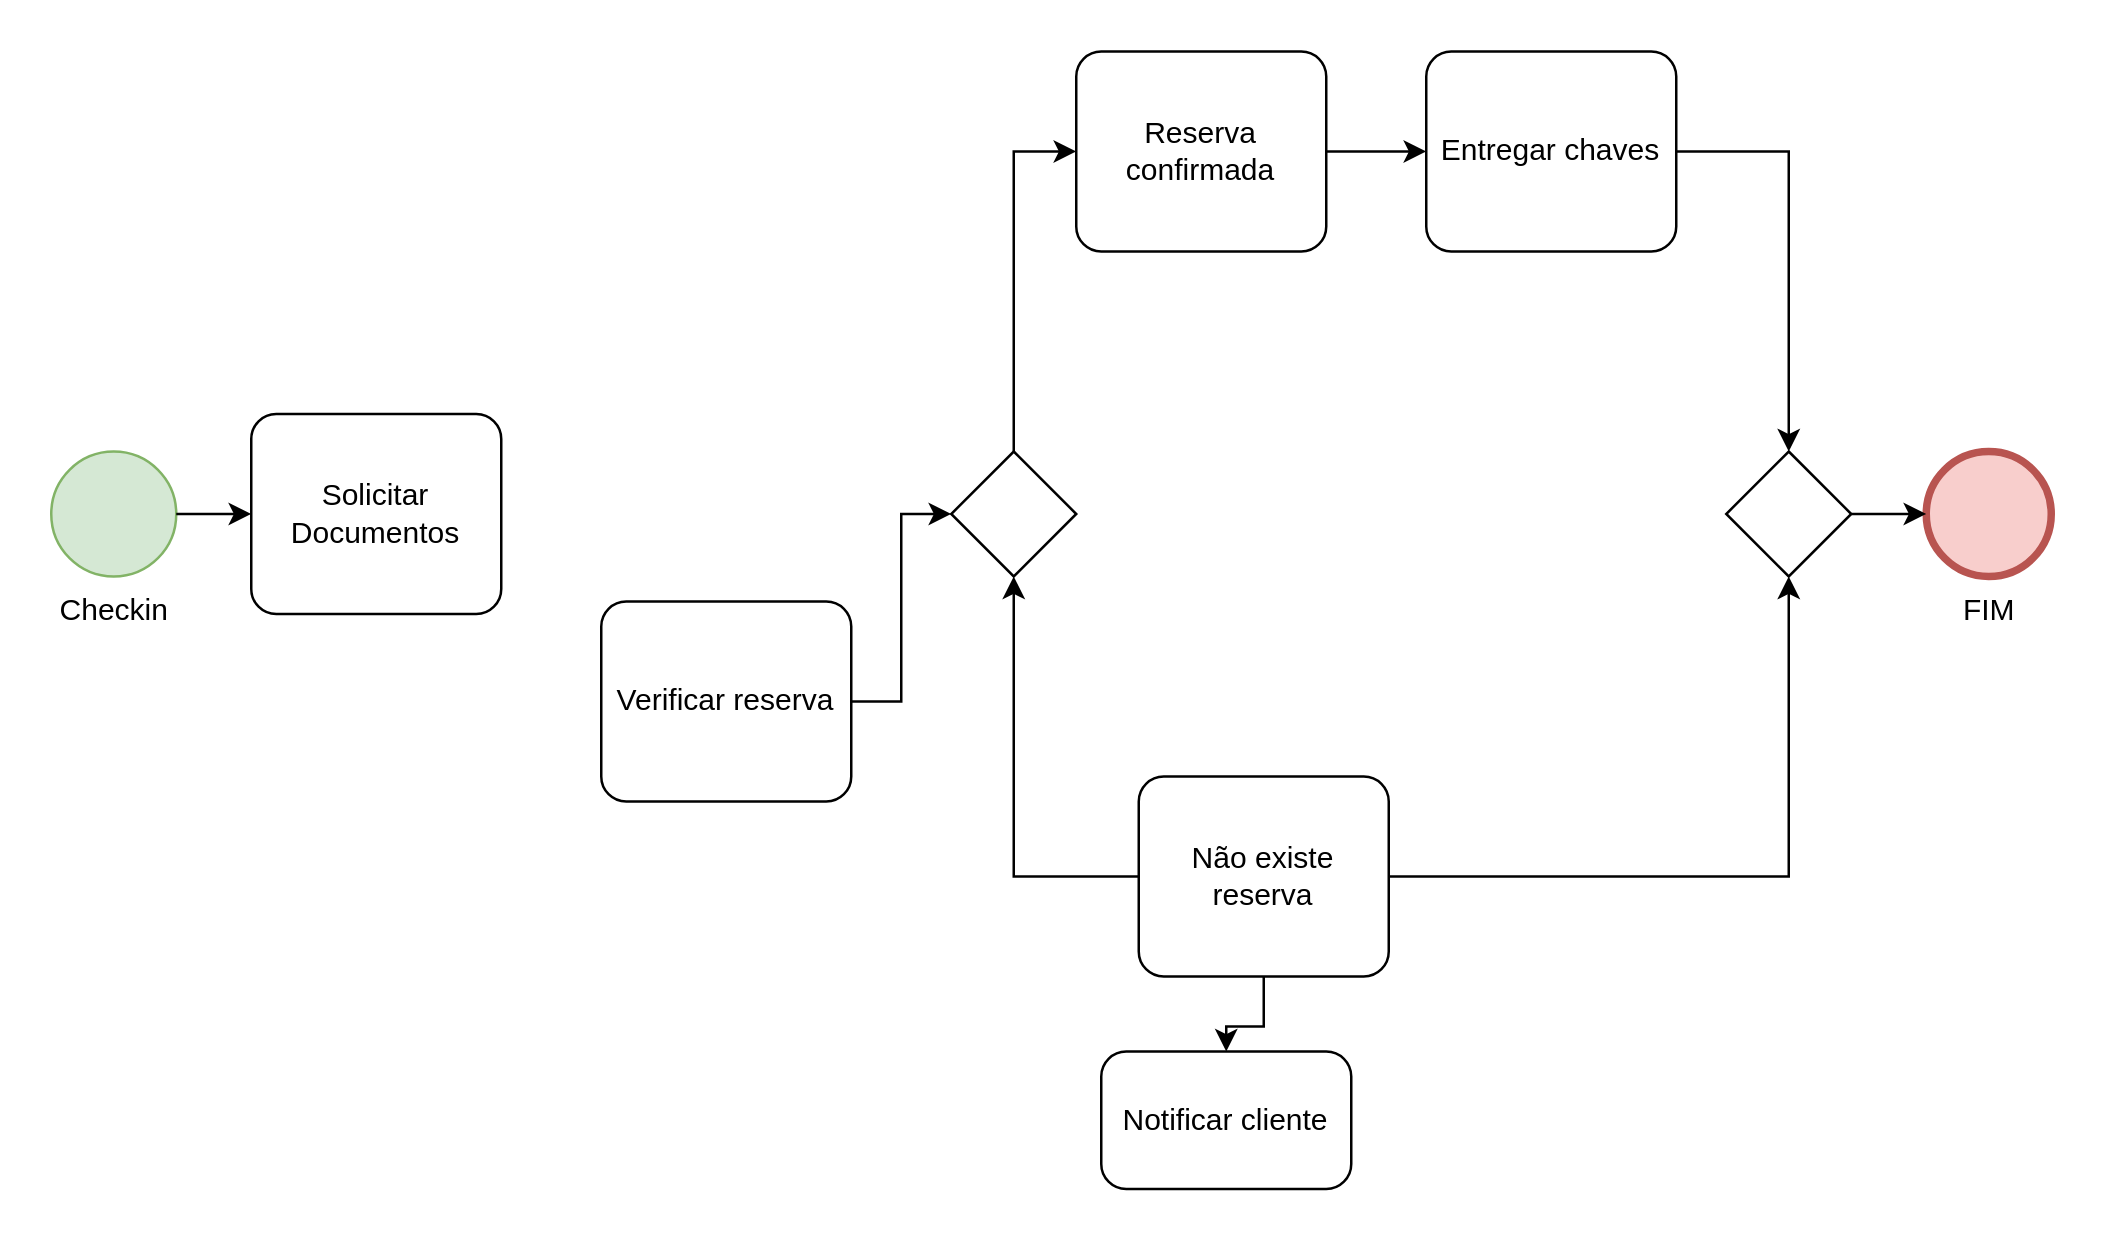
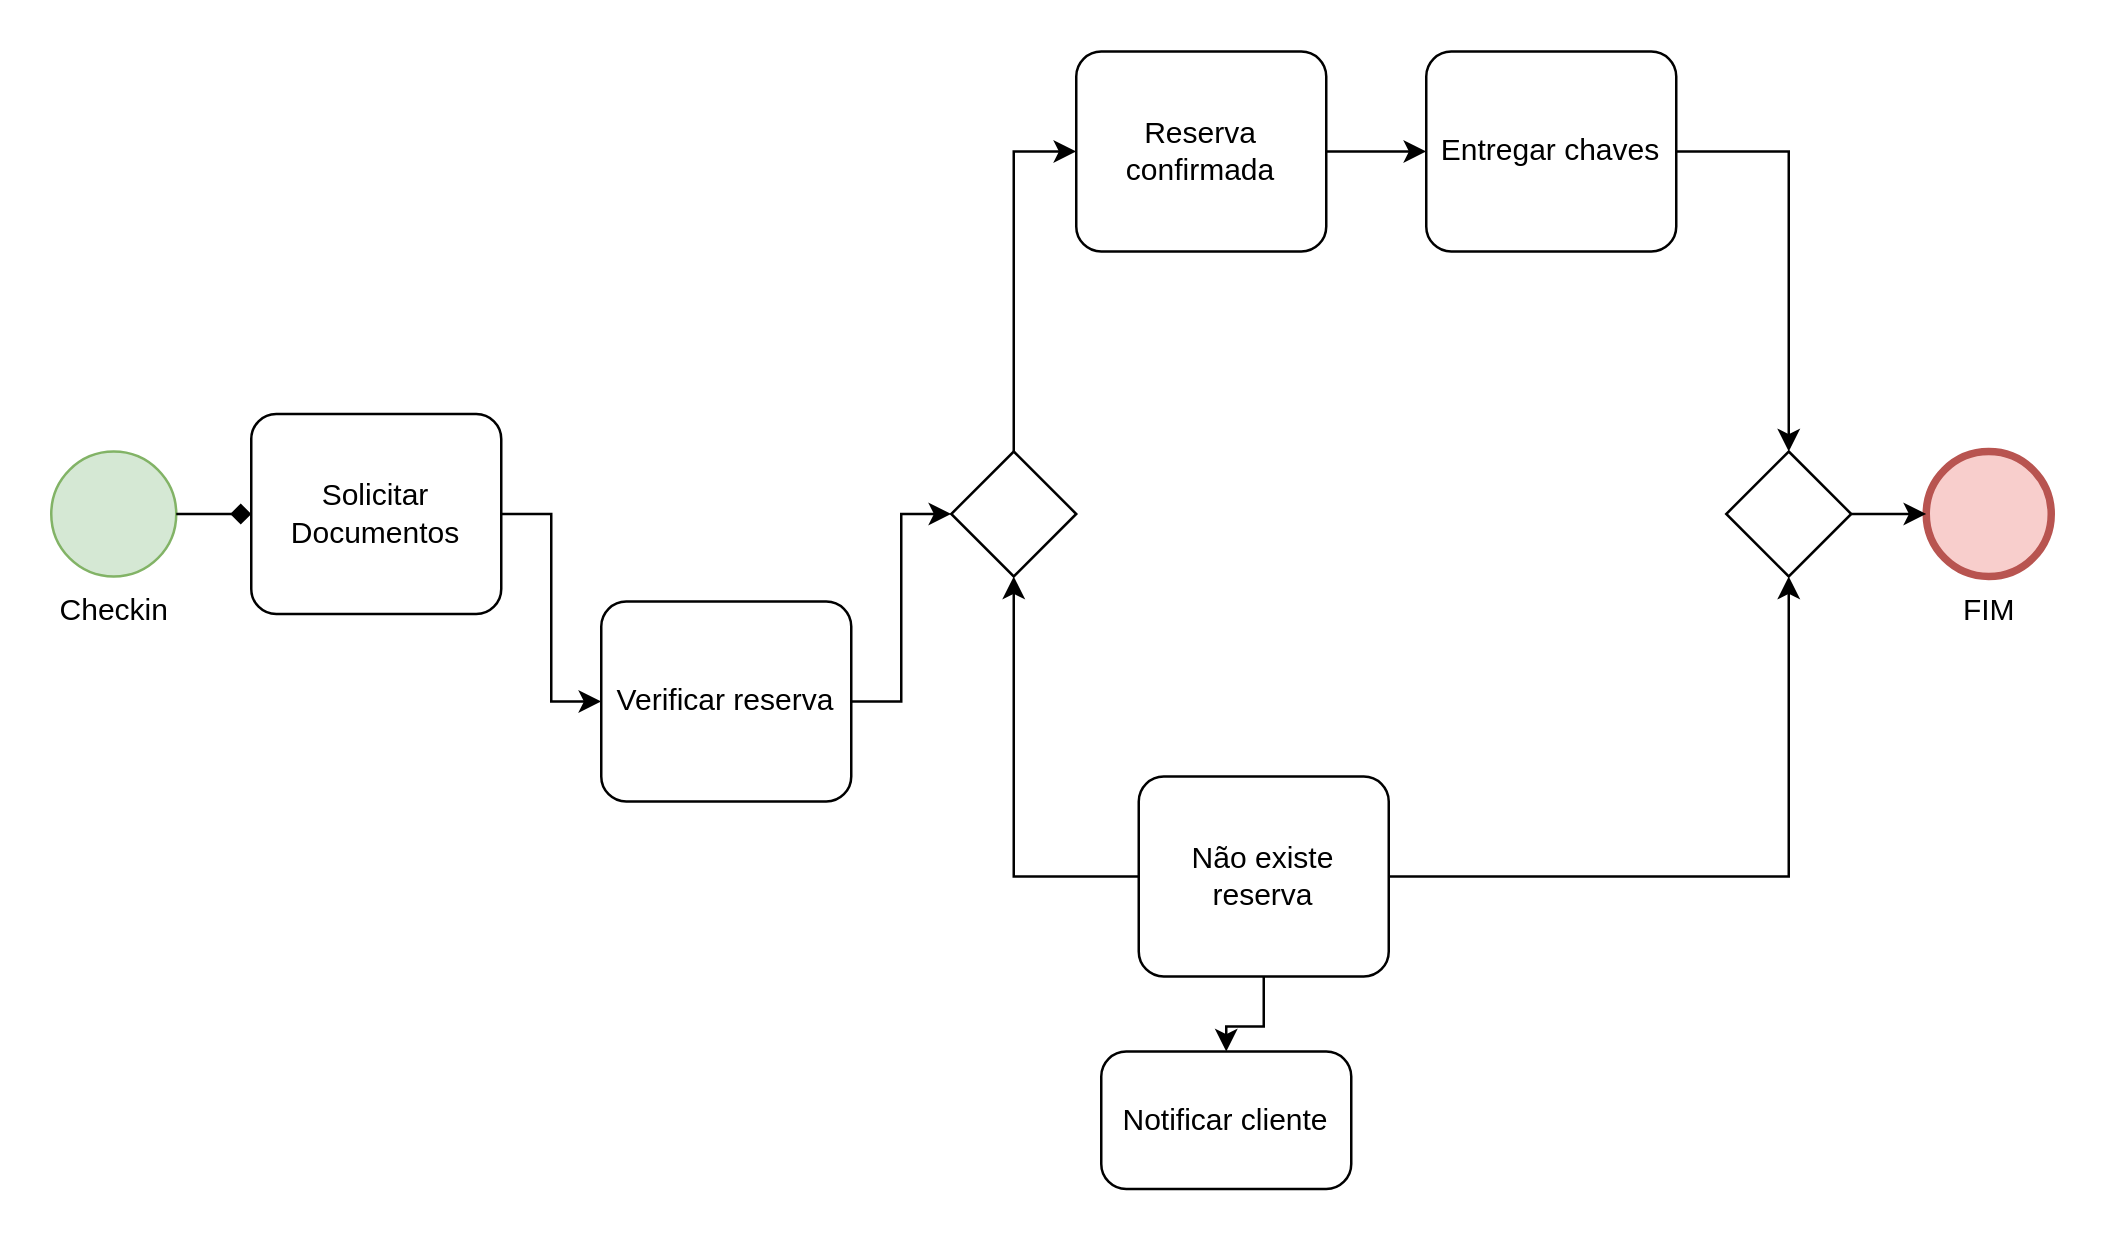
(232, 514) -> (231, 514)
none -> (551, 599)
